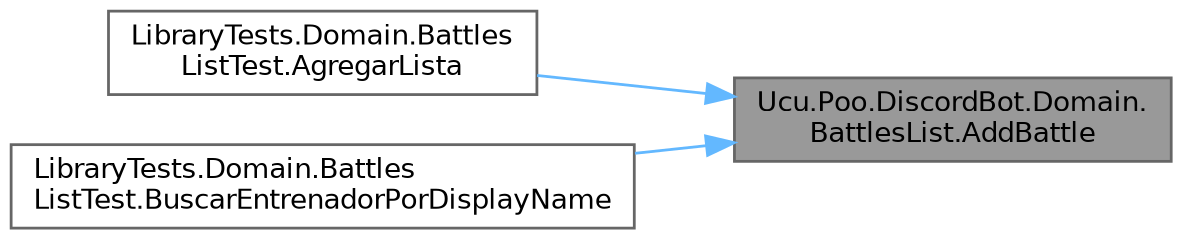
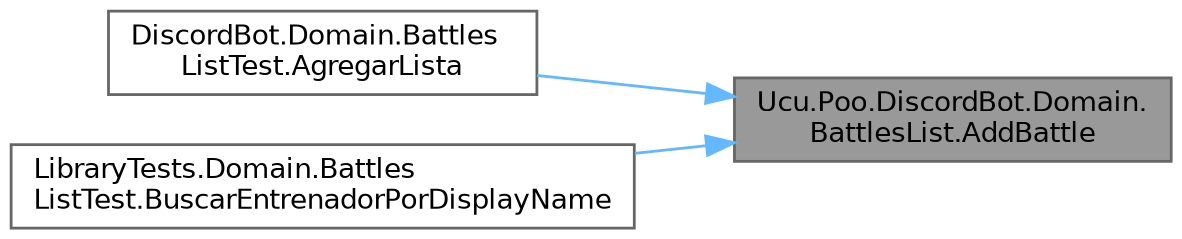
(323, 53) -> (323, 53)
